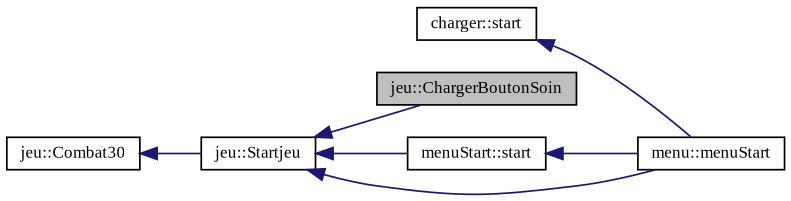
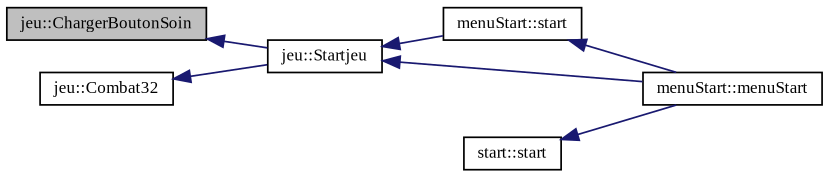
(477, 24) -> (513, 154)
(376, 119) -> (246, 45)
(73, 154) -> (107, 89)
(711, 154) -> (733, 89)
